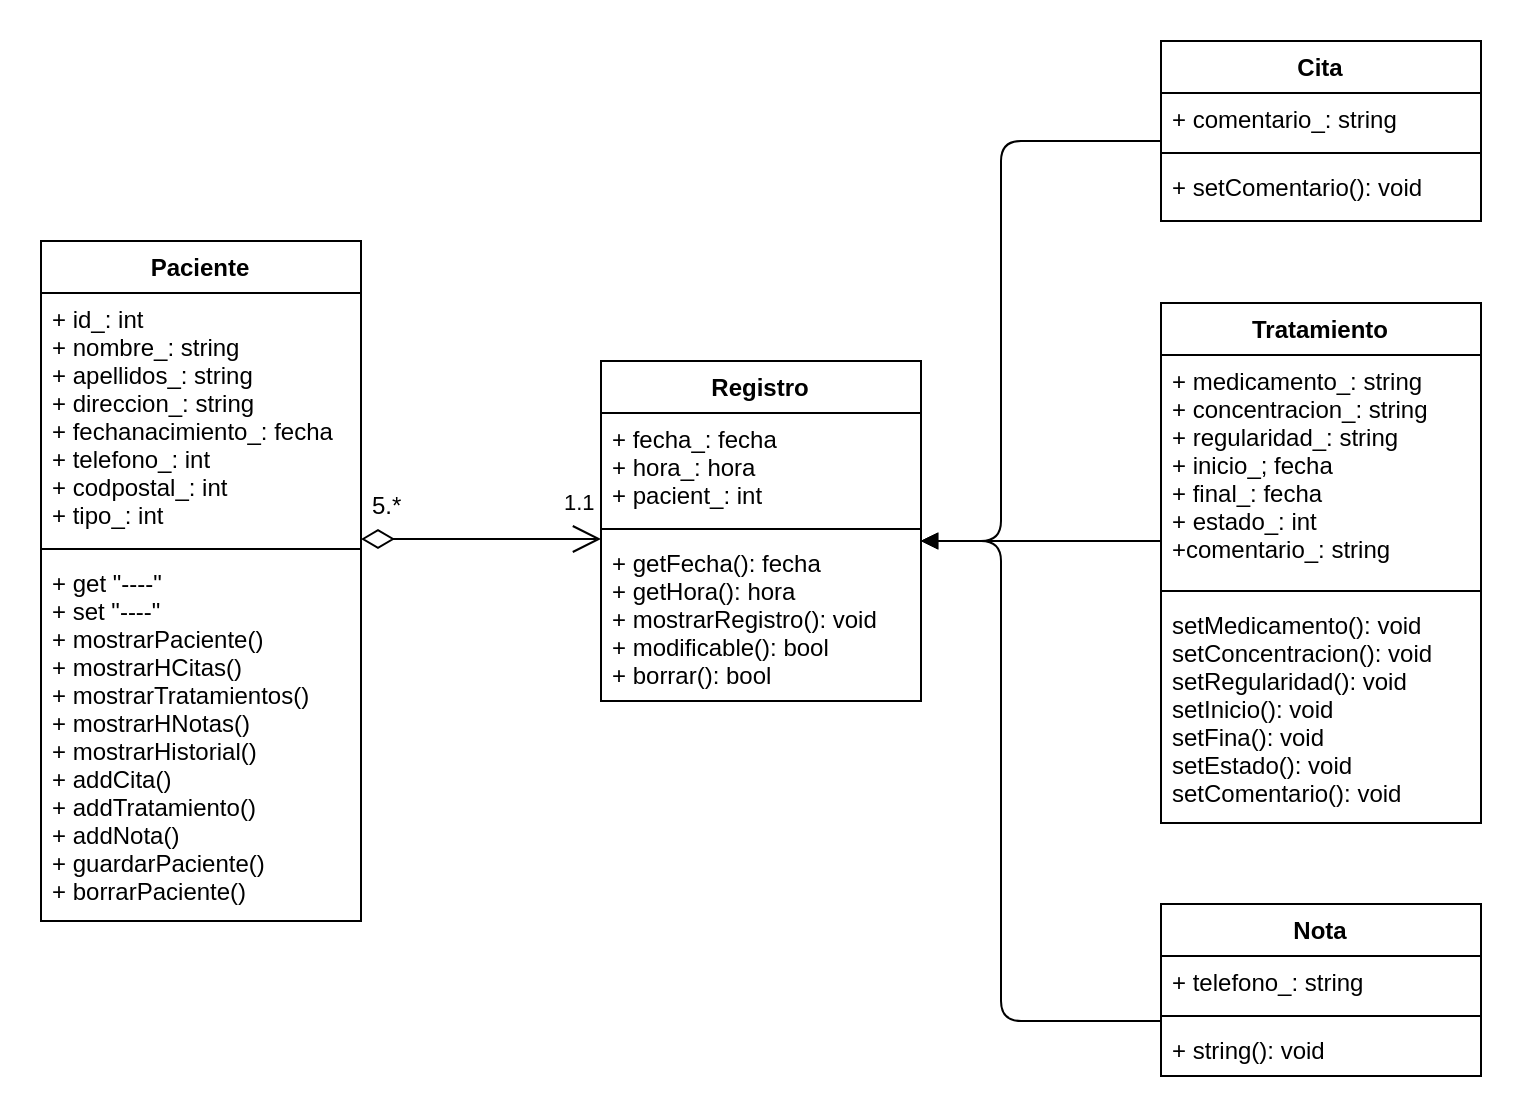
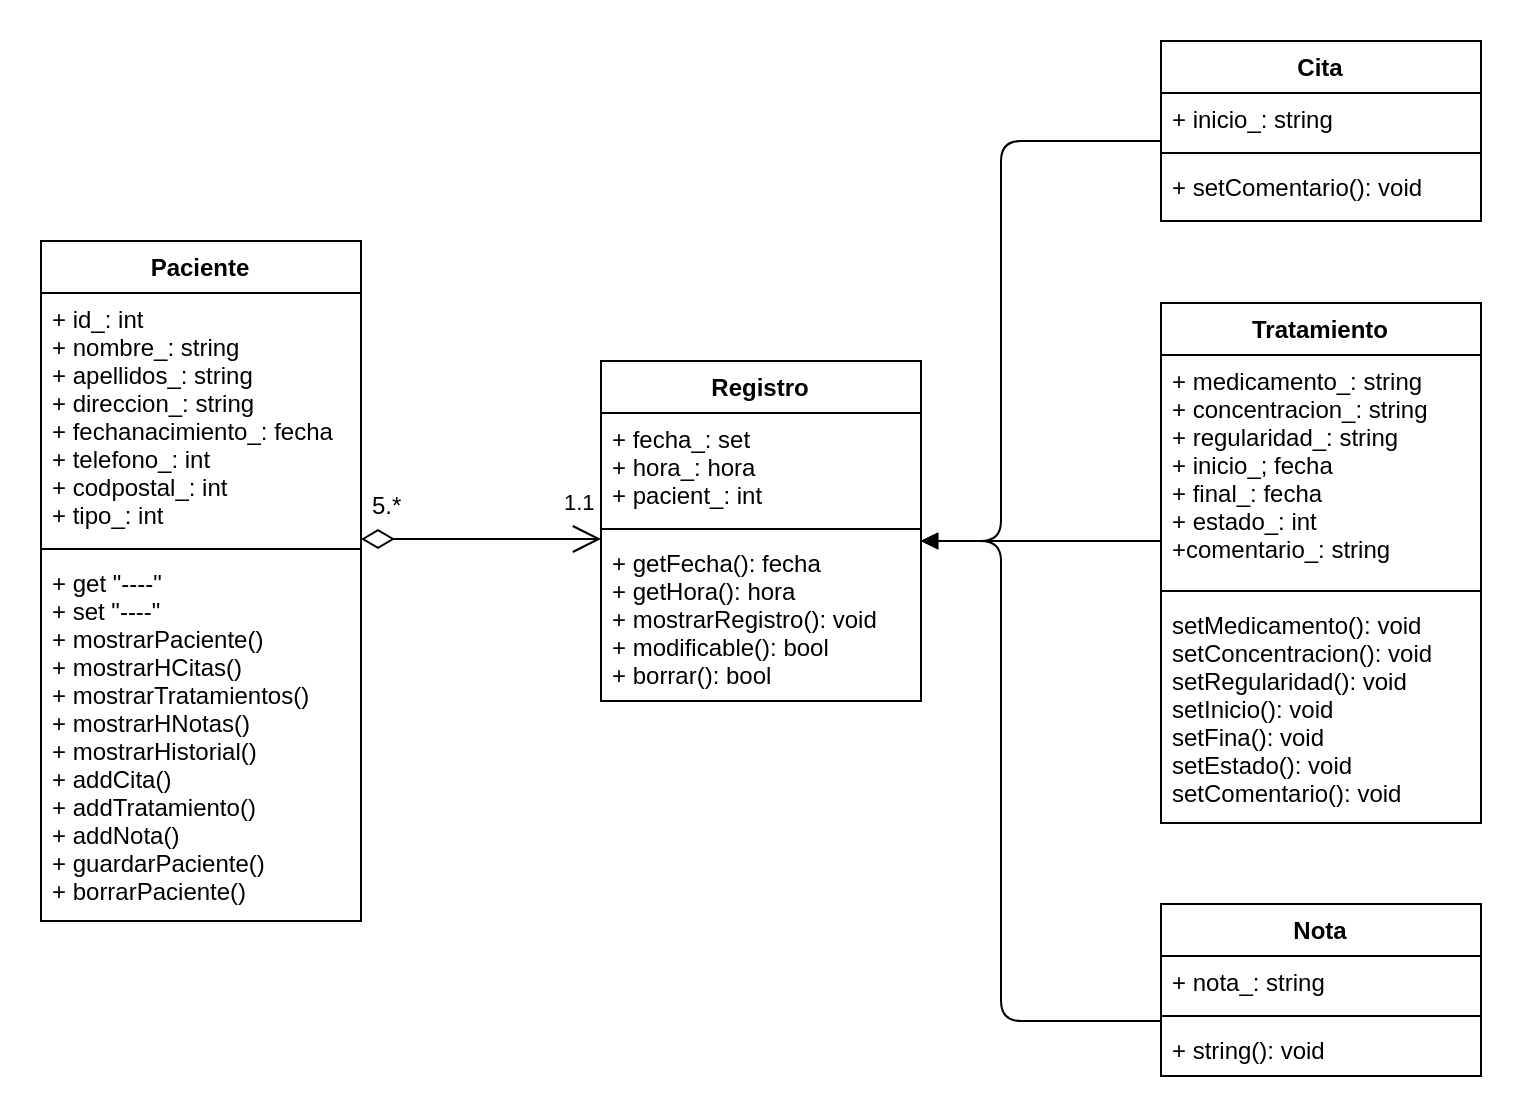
(1298, 120) -> (1264, 120)
(703, 440) -> (690, 440)
(1284, 983) -> (1260, 983)
